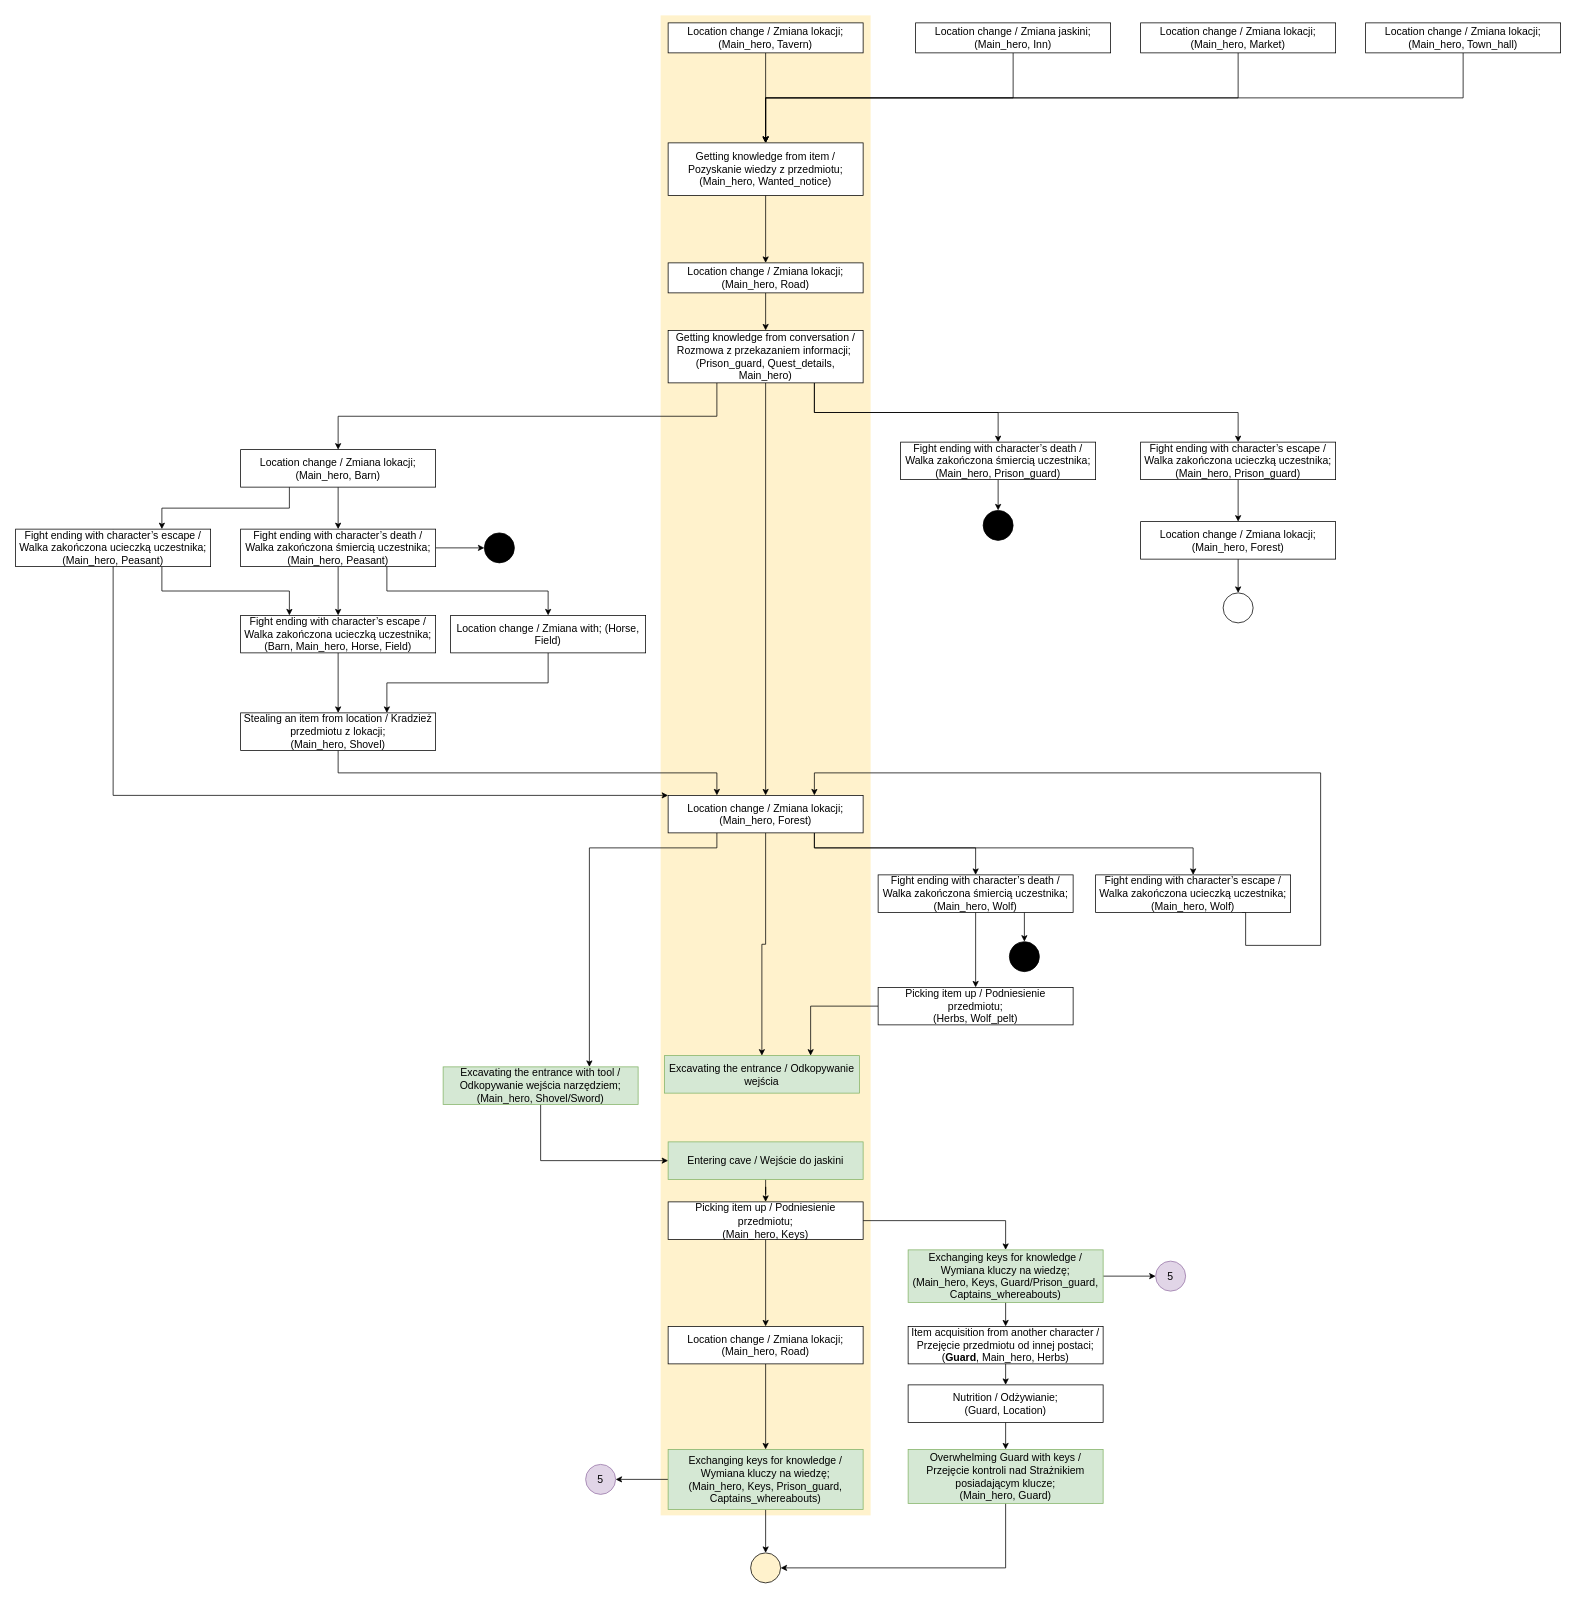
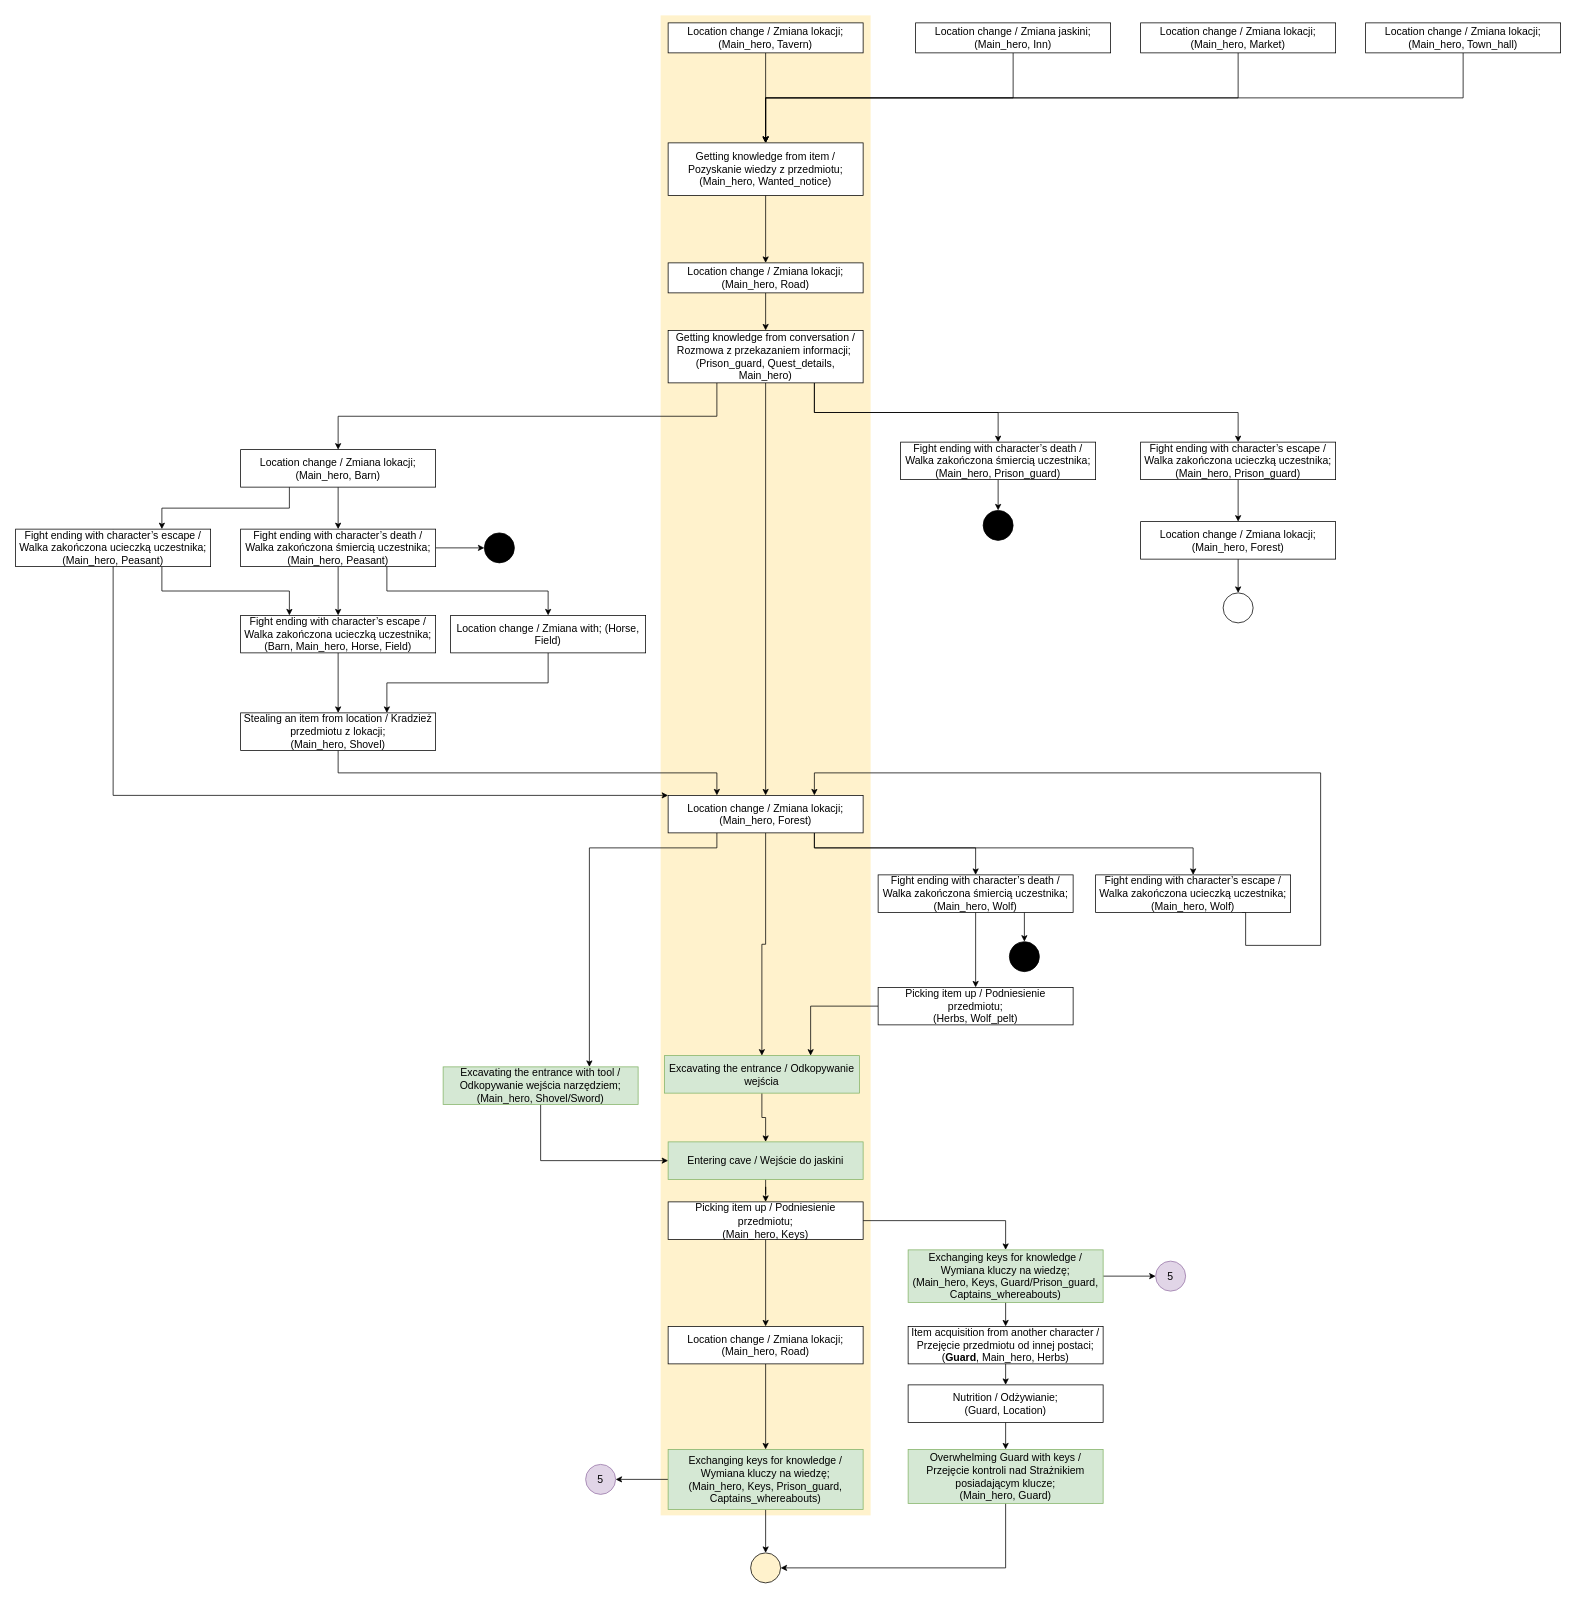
none -> (765, 1125)
